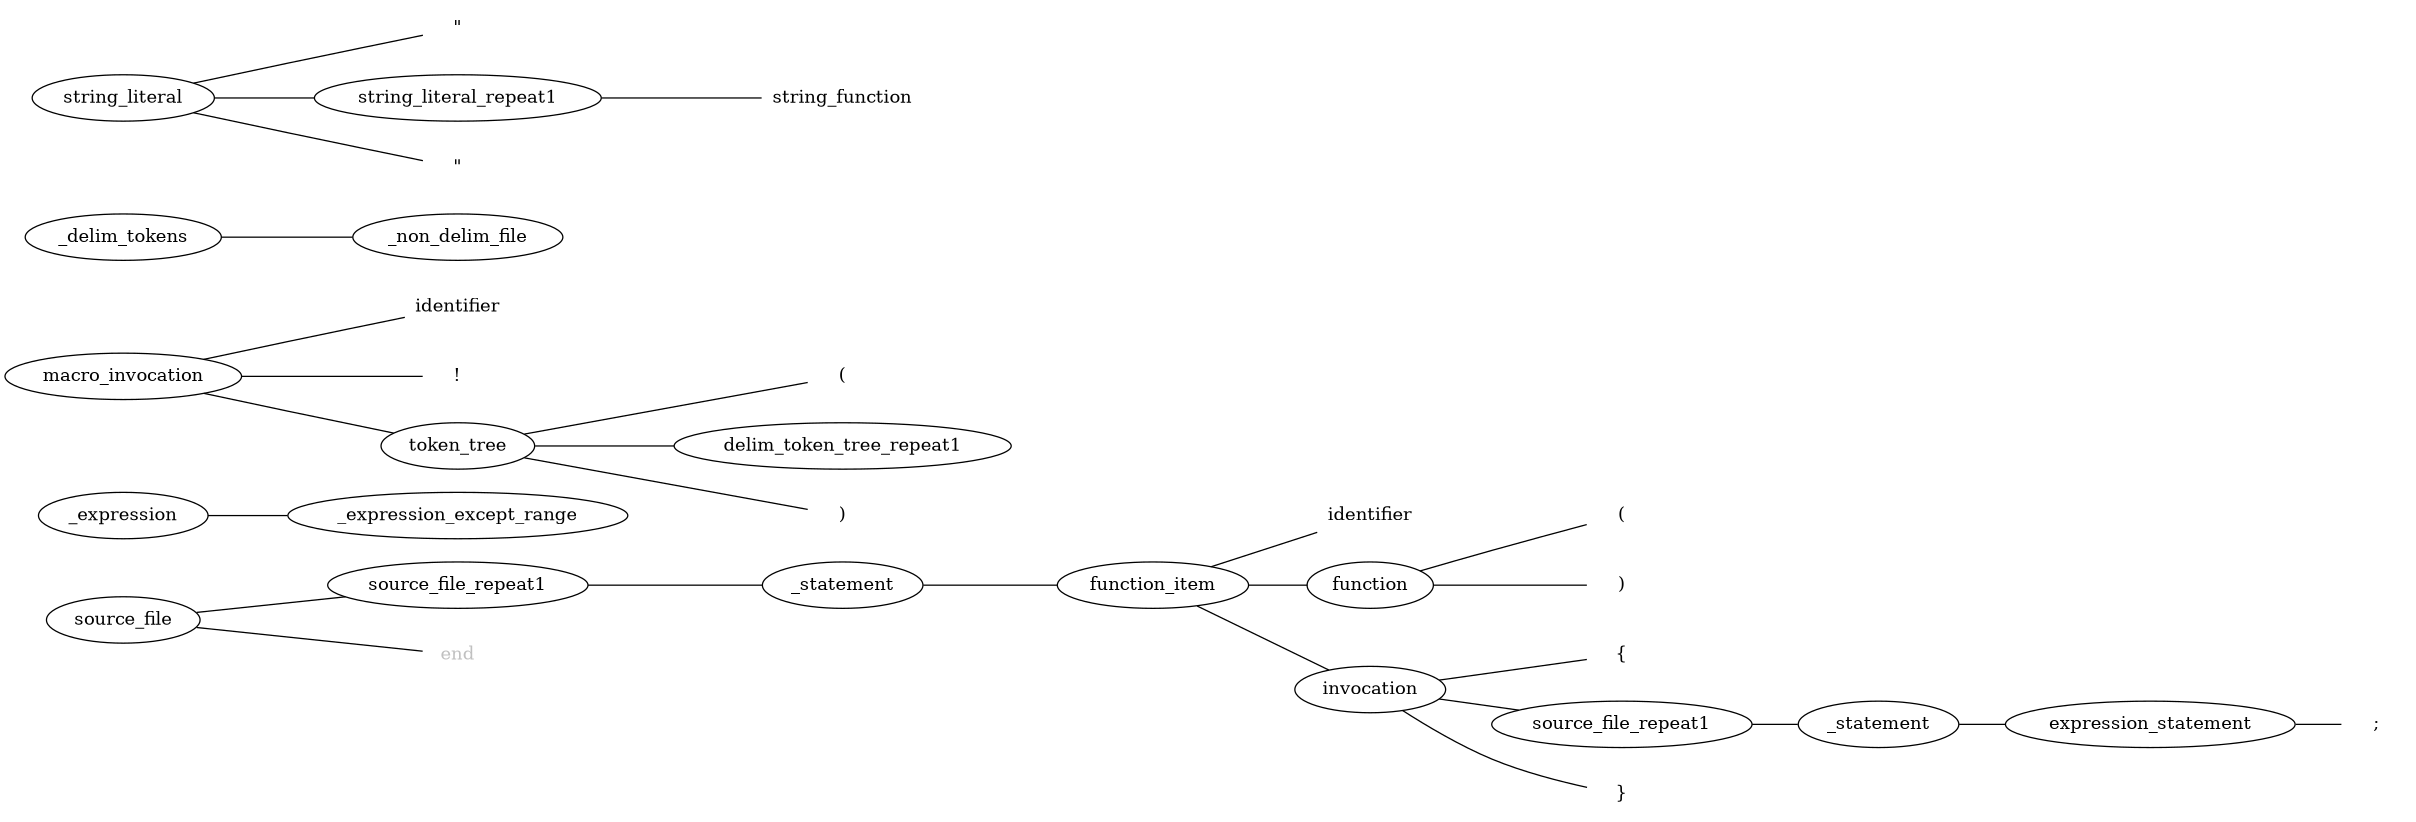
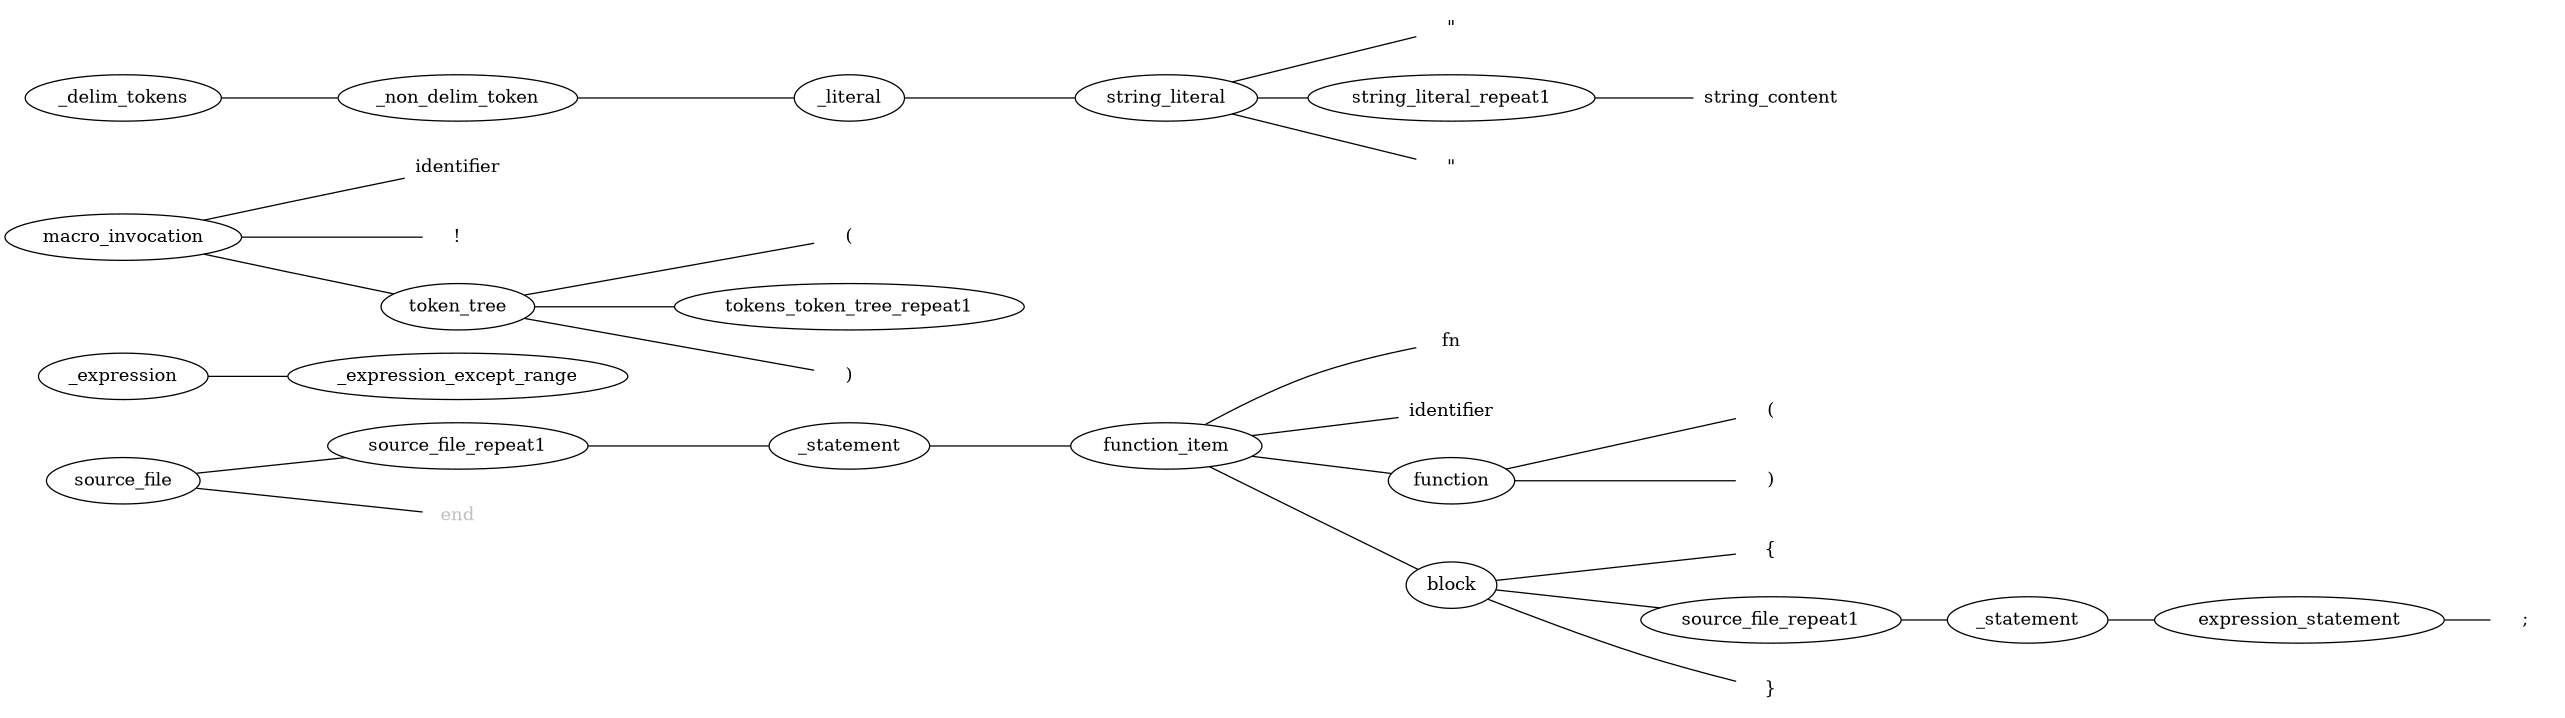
(843, 98) -> (1771, 98)
none -> (849, 98)
(458, 237) -> (458, 98)
none -> (1452, 342)
(843, 446) -> (849, 307)
(1370, 690) -> (1452, 585)
